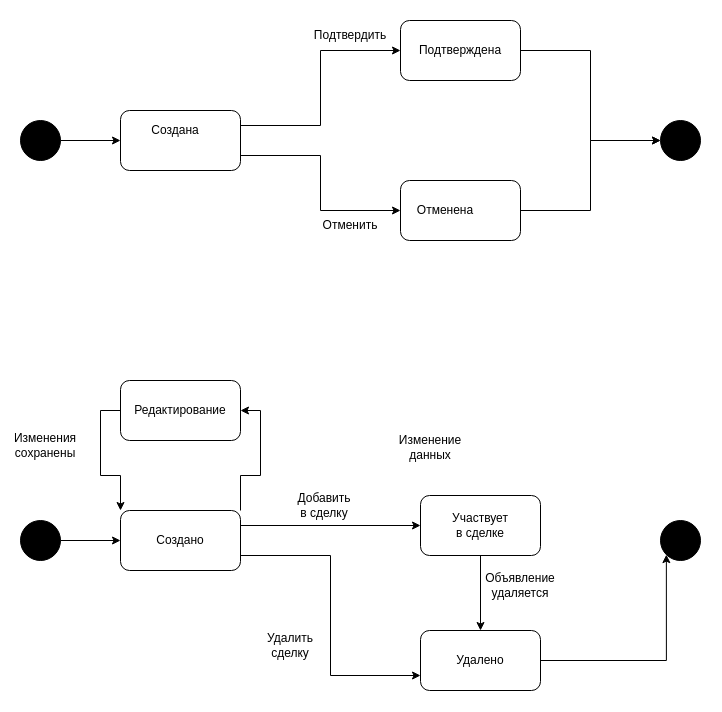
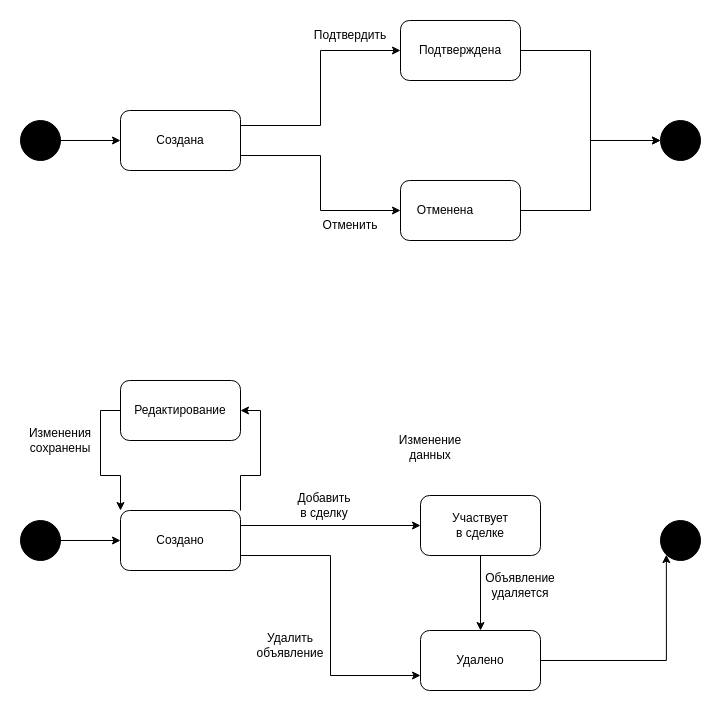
(176, 131) -> (181, 141)
(46, 446) -> (61, 441)
(291, 646) -> (291, 646)
